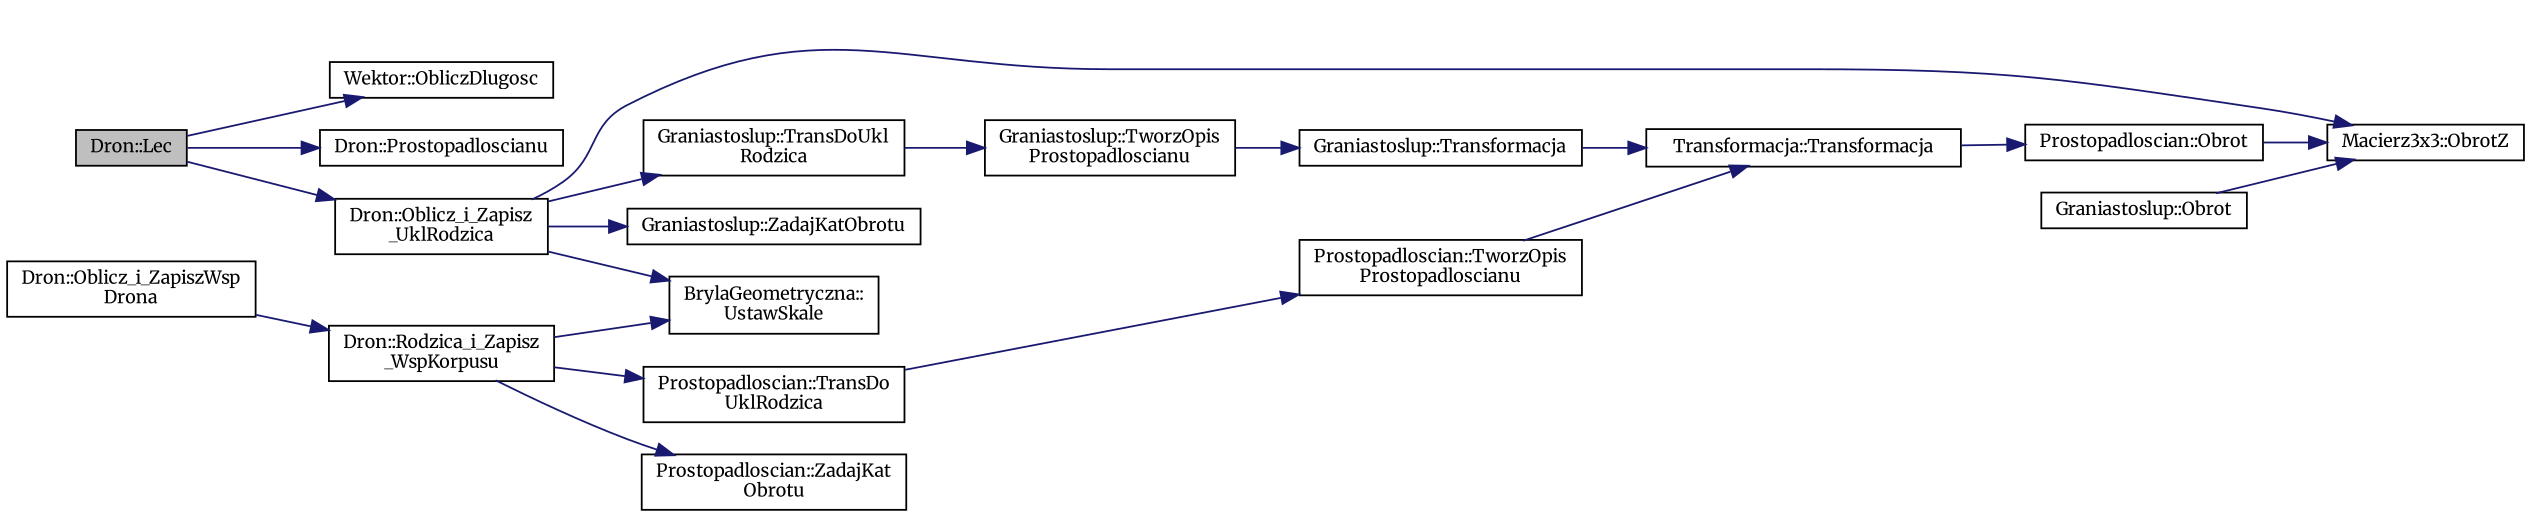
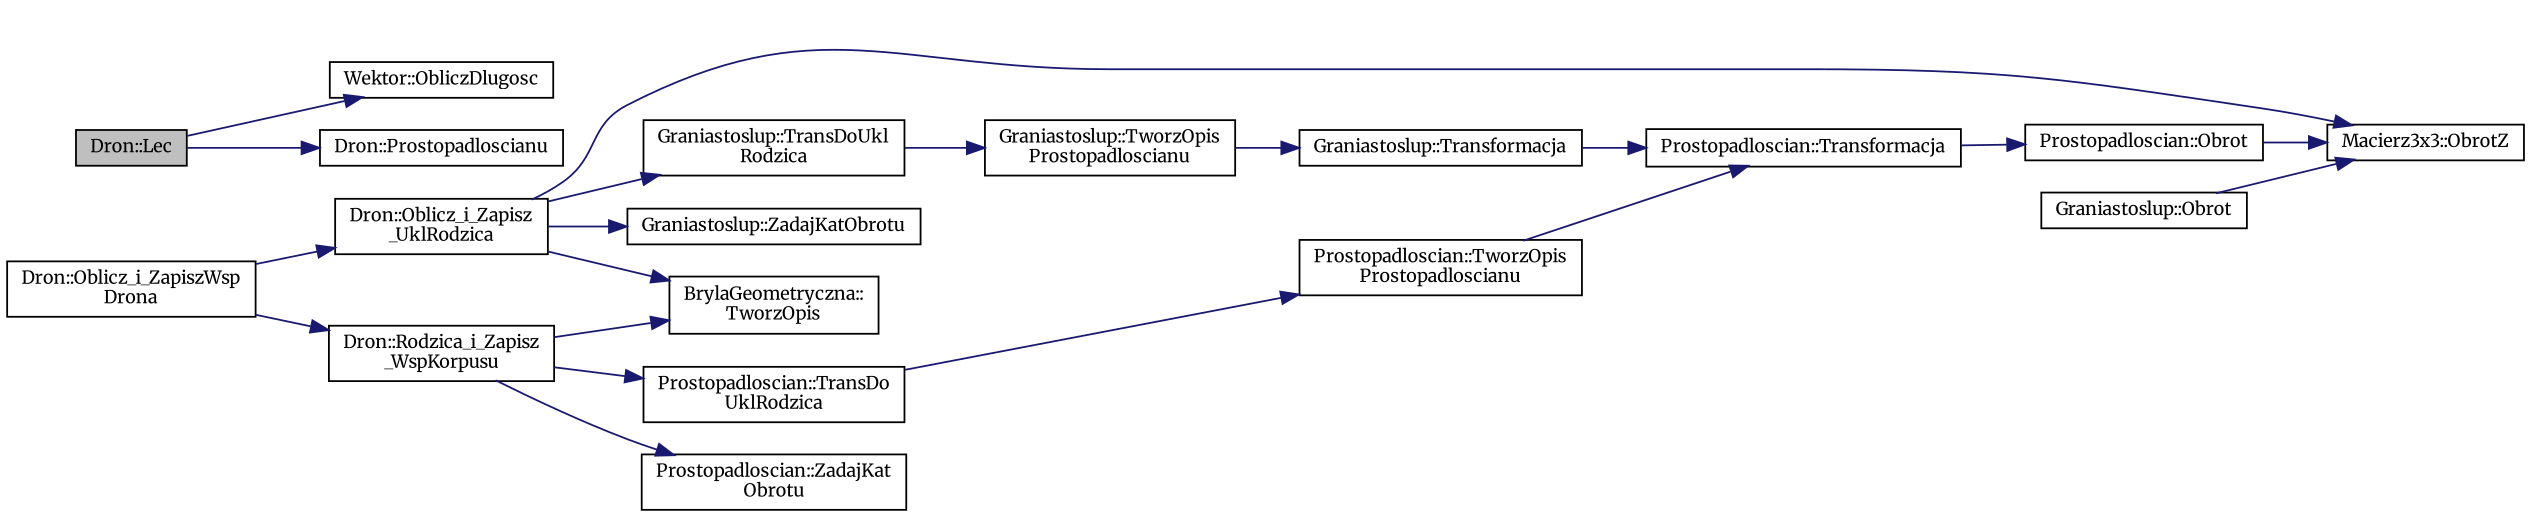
(1804, 148) -> (1804, 148)
(252, 178) -> (287, 258)
(774, 305) -> (774, 305)
